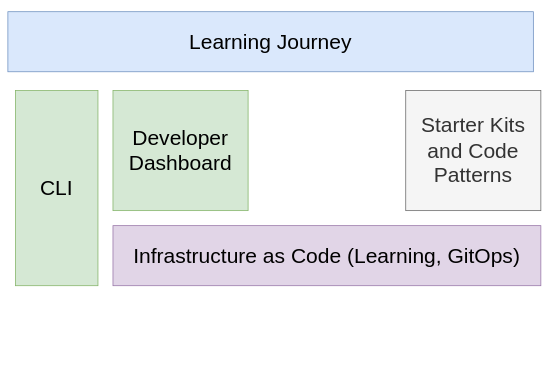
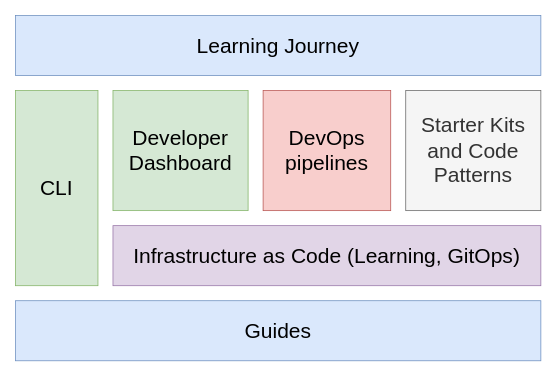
(270, 42) -> (278, 45)
none -> (327, 150)
none -> (278, 330)
